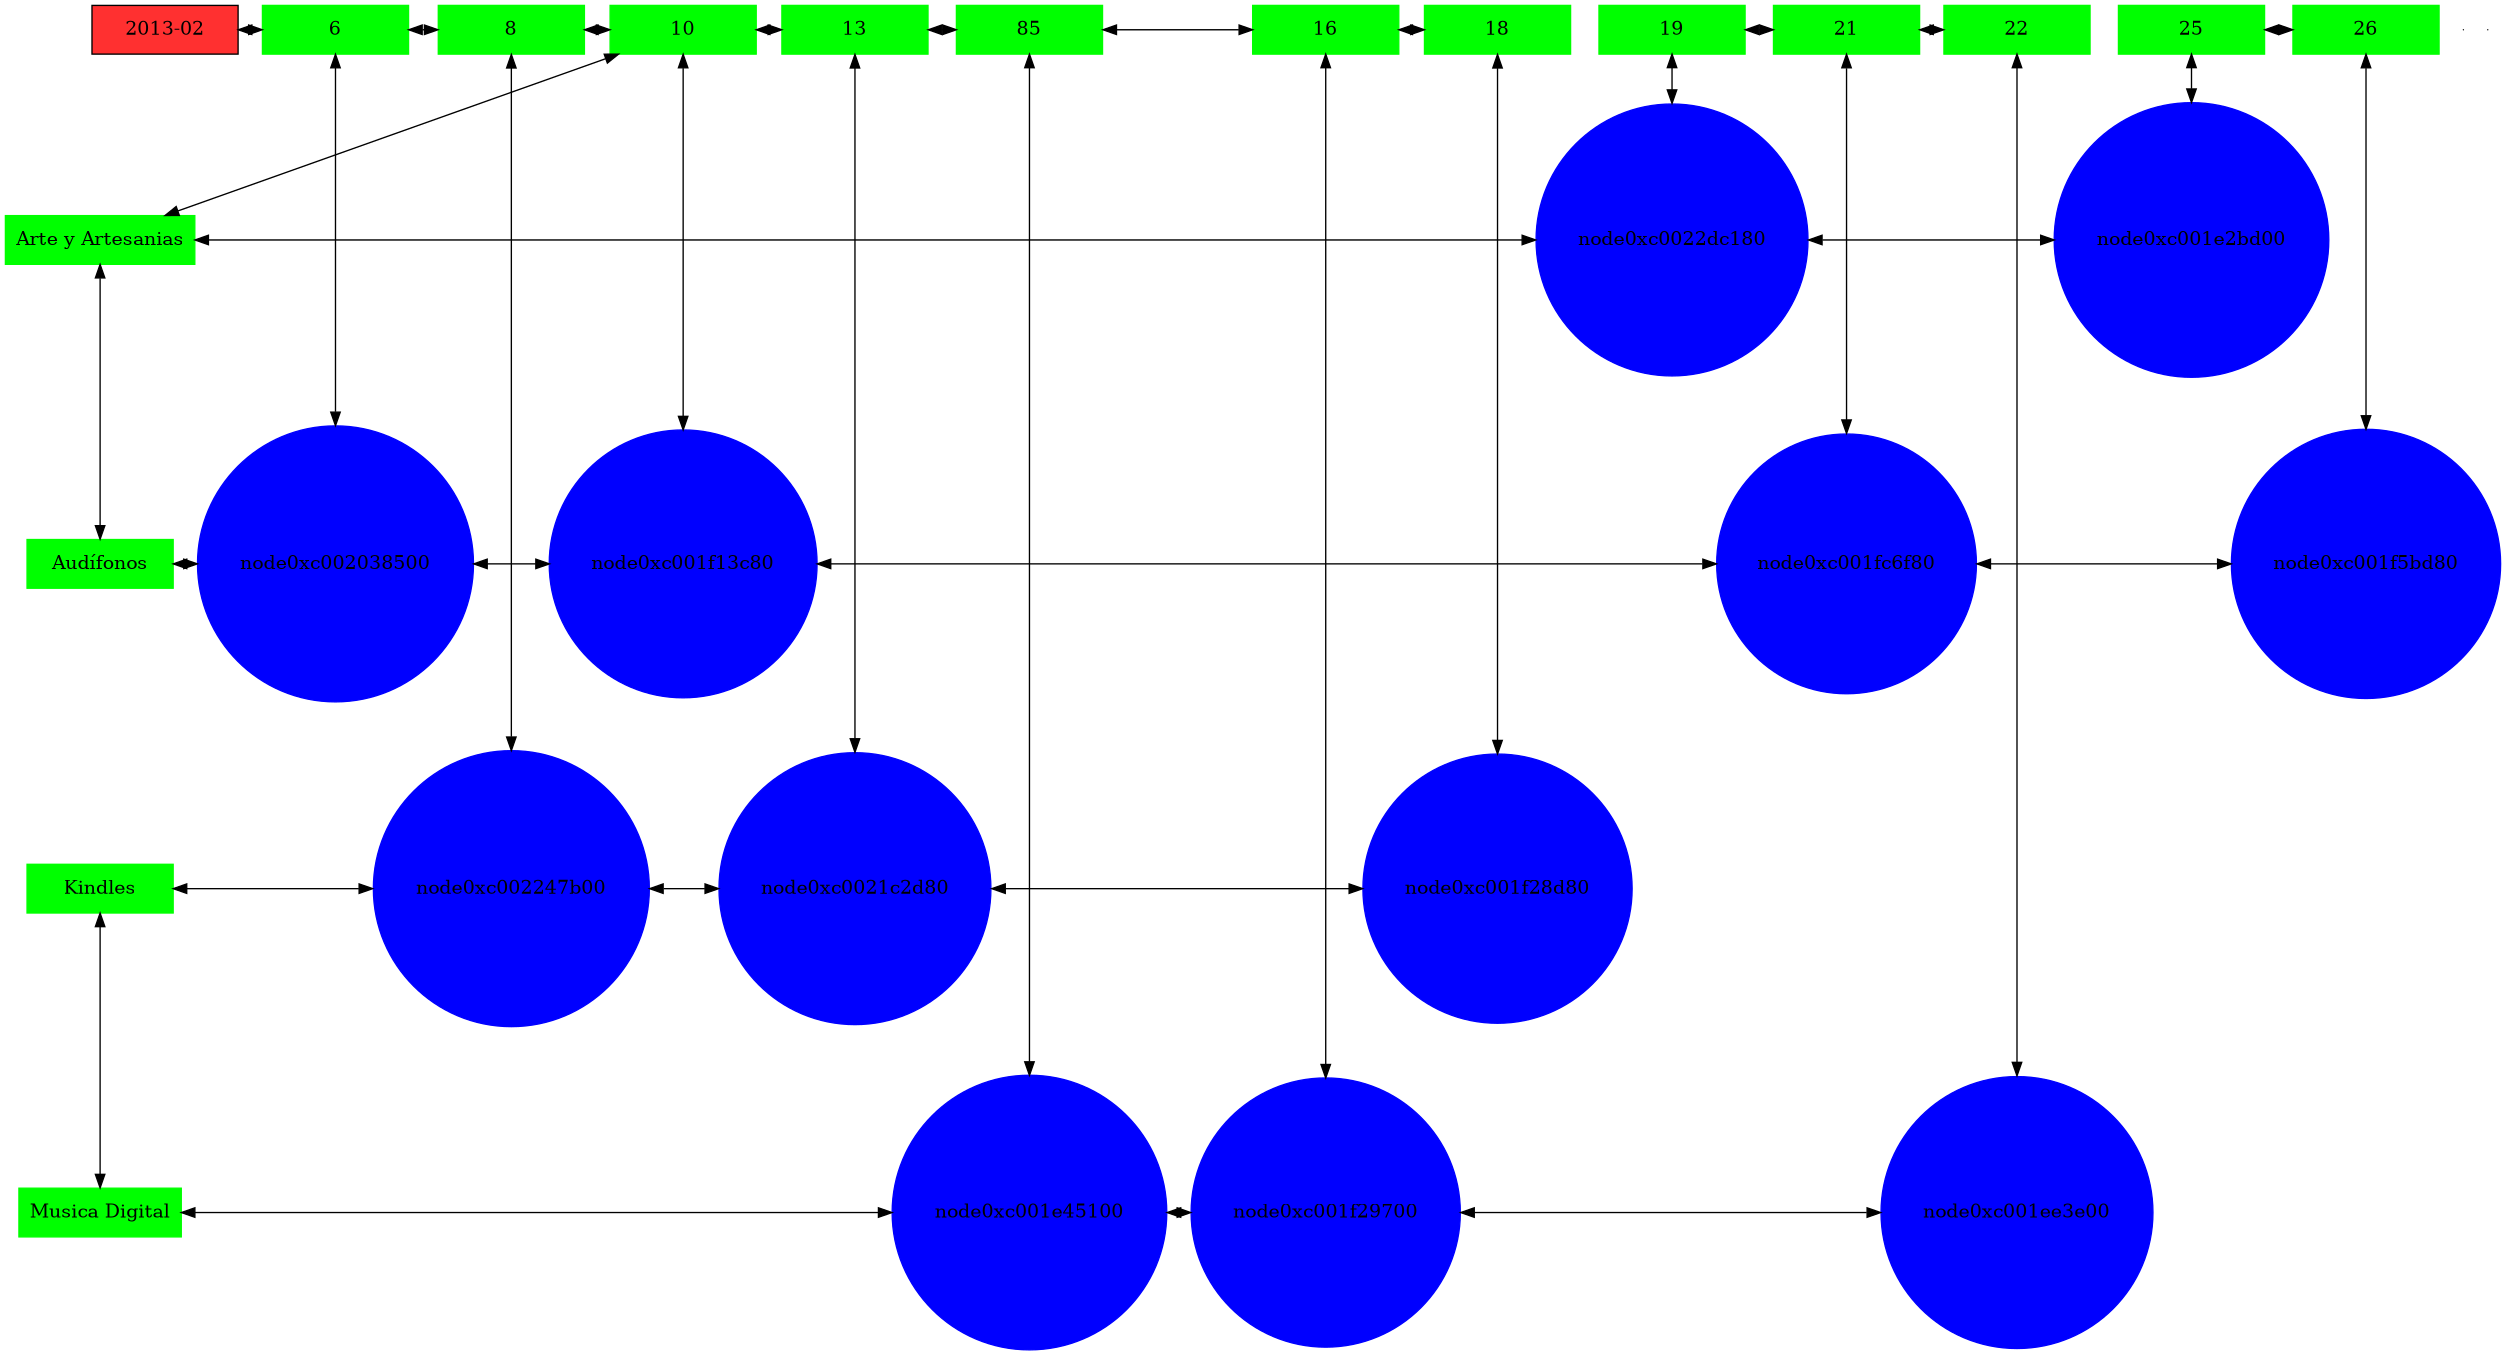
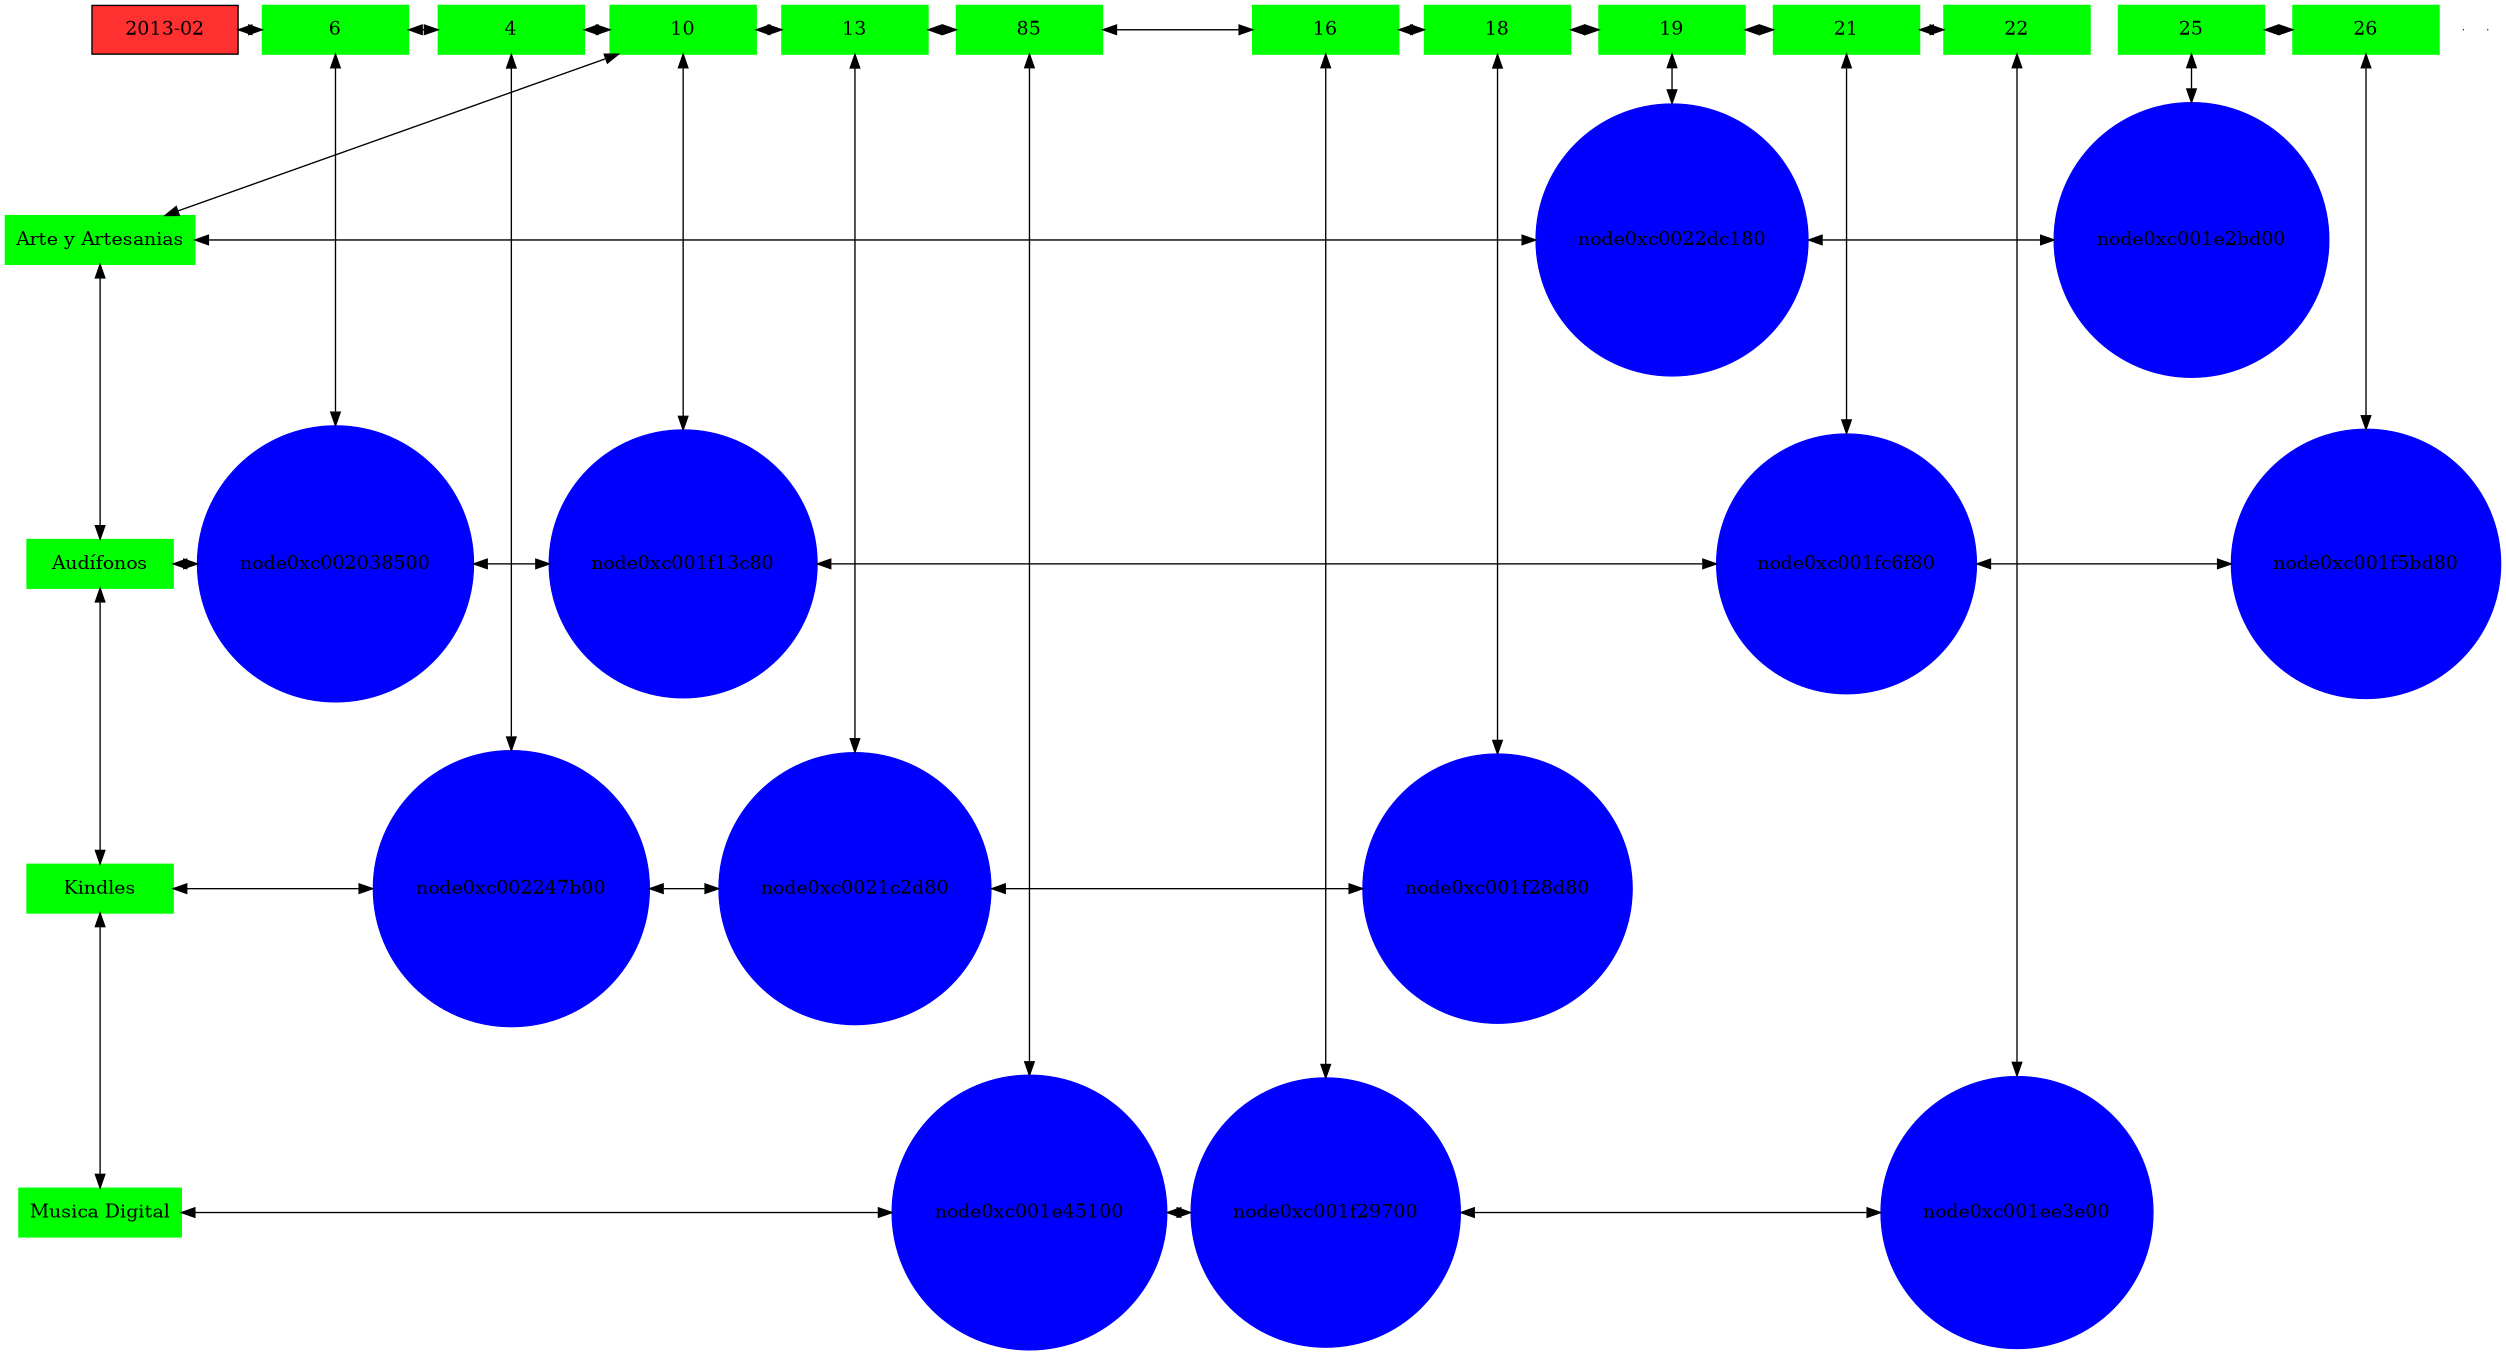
(511, 30) -> (511, 30)
none -> (1585, 30)
none -> (100, 726)
